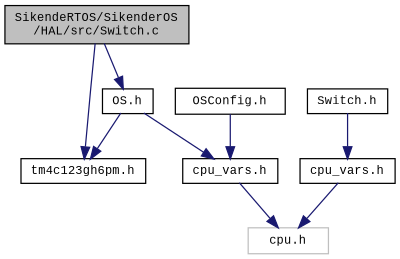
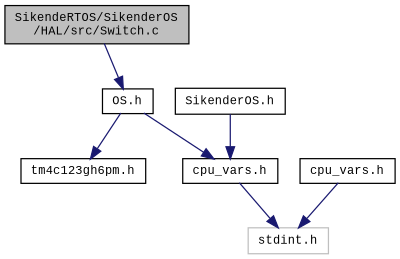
(90, 95) -> none
(230, 101) -> (230, 101)
(348, 101) -> none
(288, 241) -> (288, 241)
